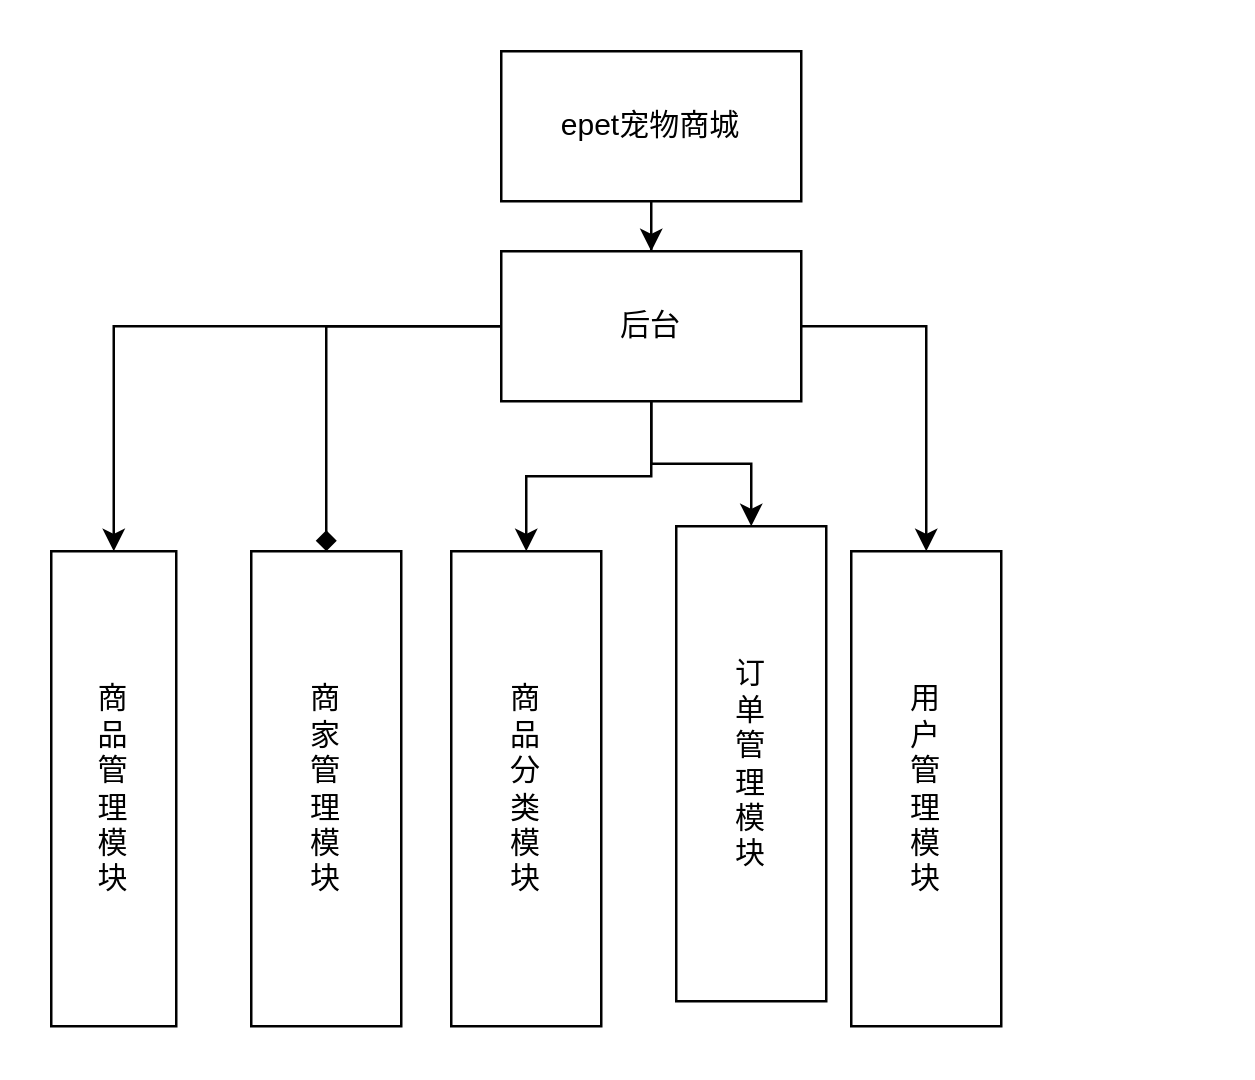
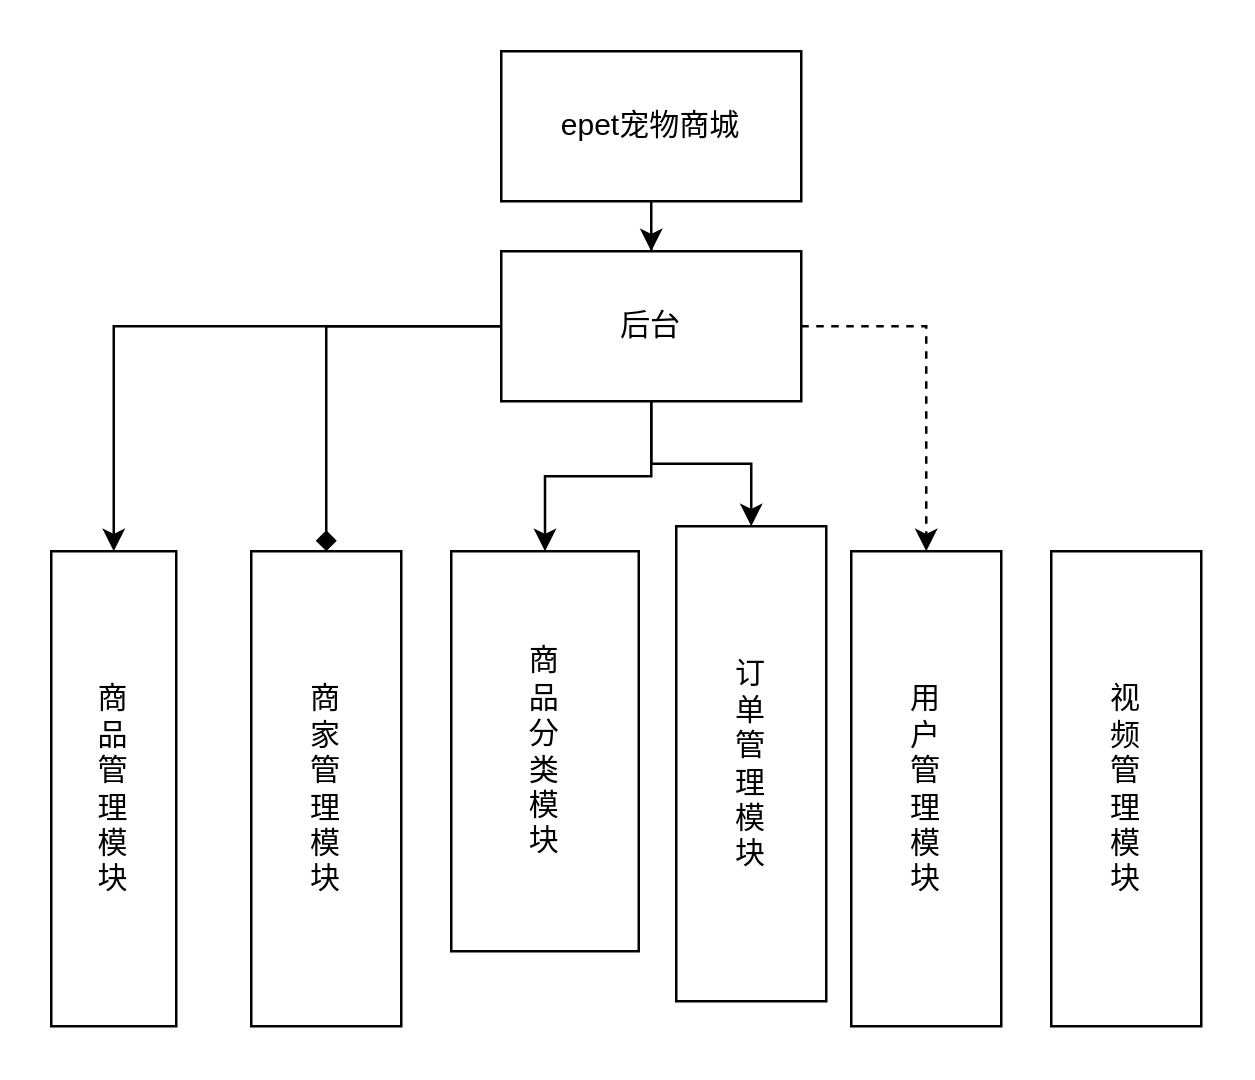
(926, 367) -> (926, 367)
(526, 789) -> (545, 751)
none -> (1126, 789)
